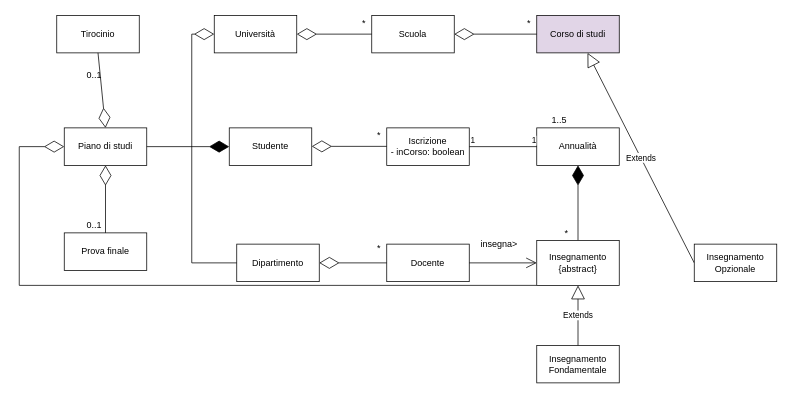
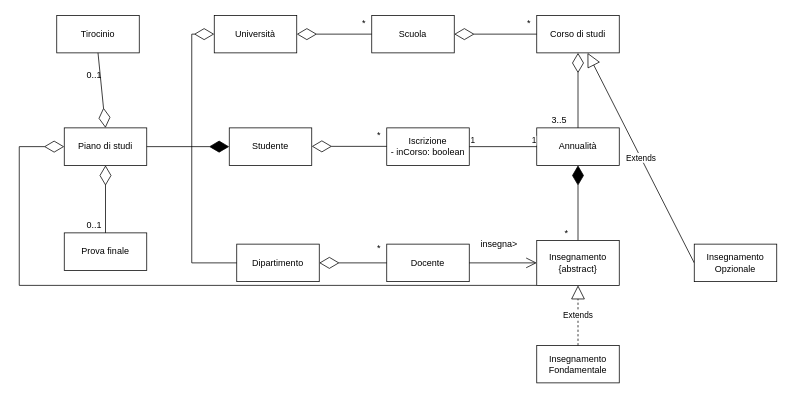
(578, 34) -> (578, 34)
none -> (578, 101)
(559, 120) -> (559, 120)
(578, 333) -> (578, 333)
